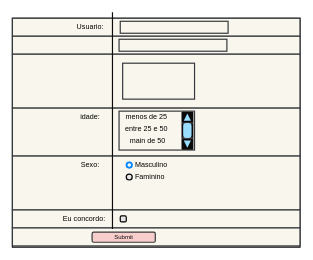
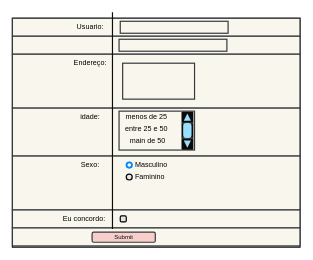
none -> (90, 63)
